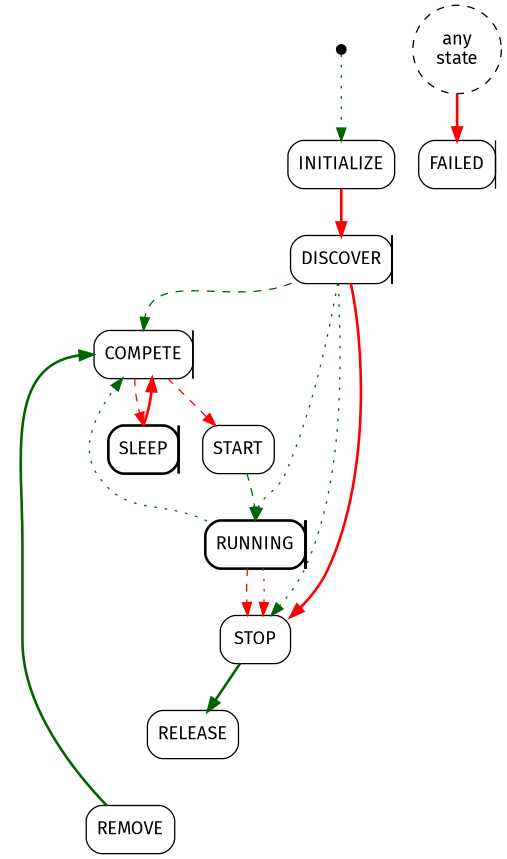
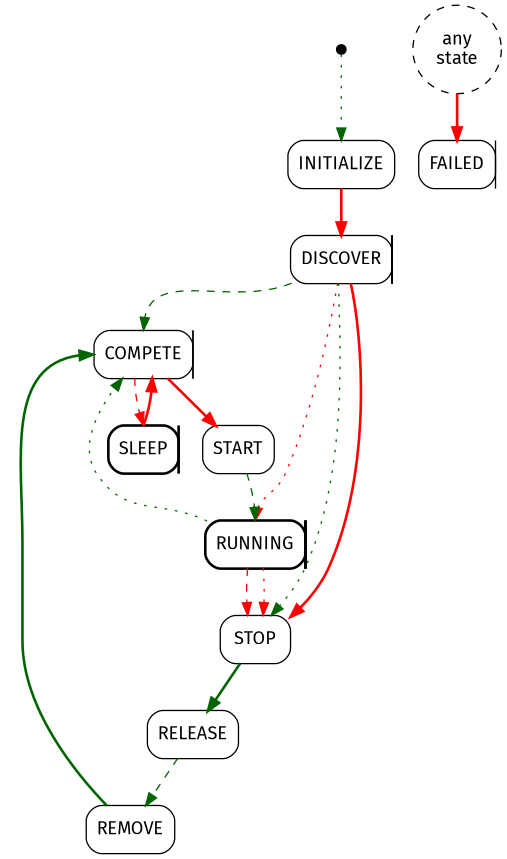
(187, 397) -> (187, 397)
(311, 401) -> (311, 401)
none -> (165, 777)
